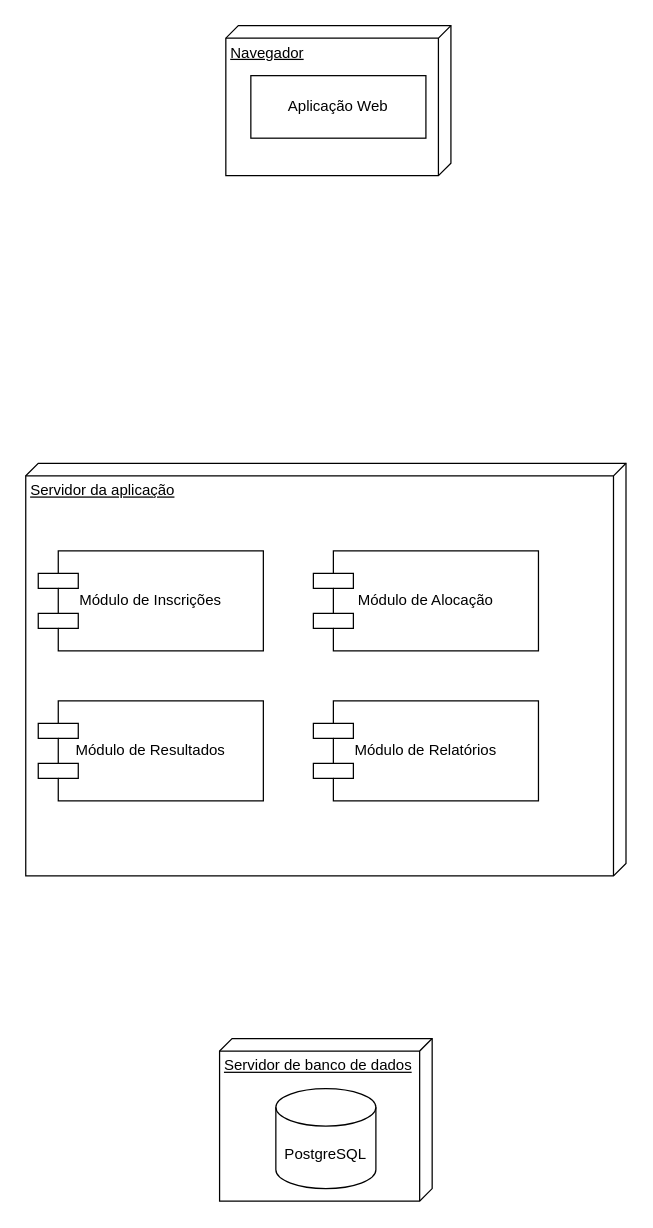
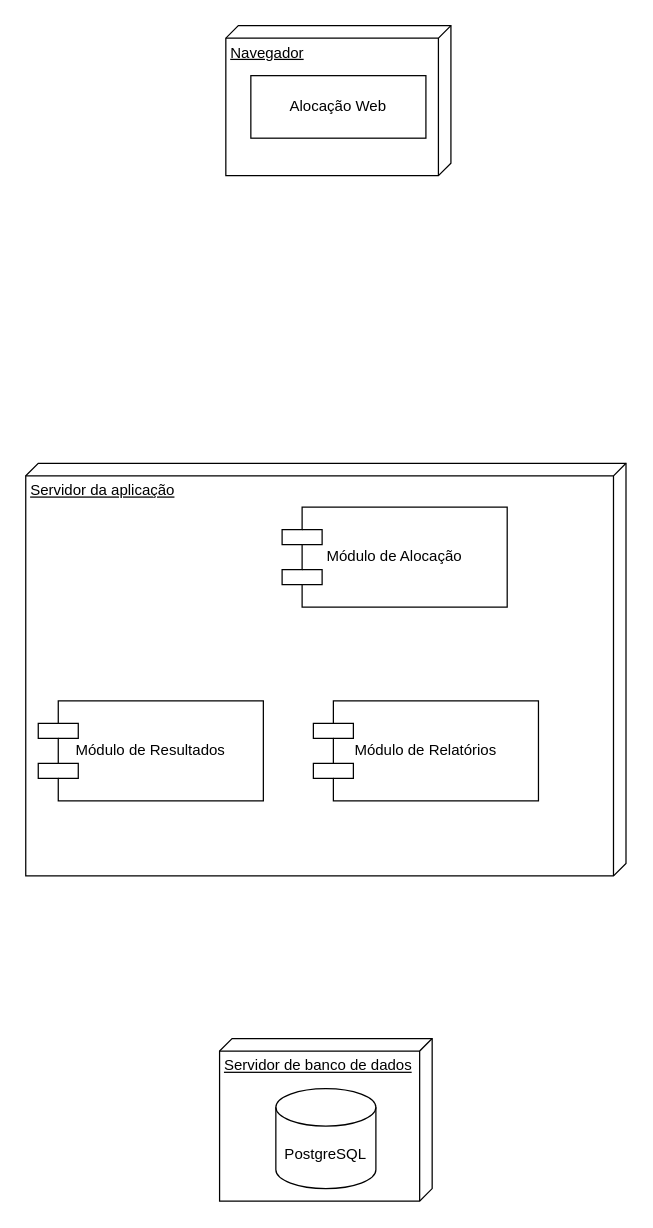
(338, 107) -> (338, 107)
(151, 601) -> none
(426, 601) -> (394, 557)
